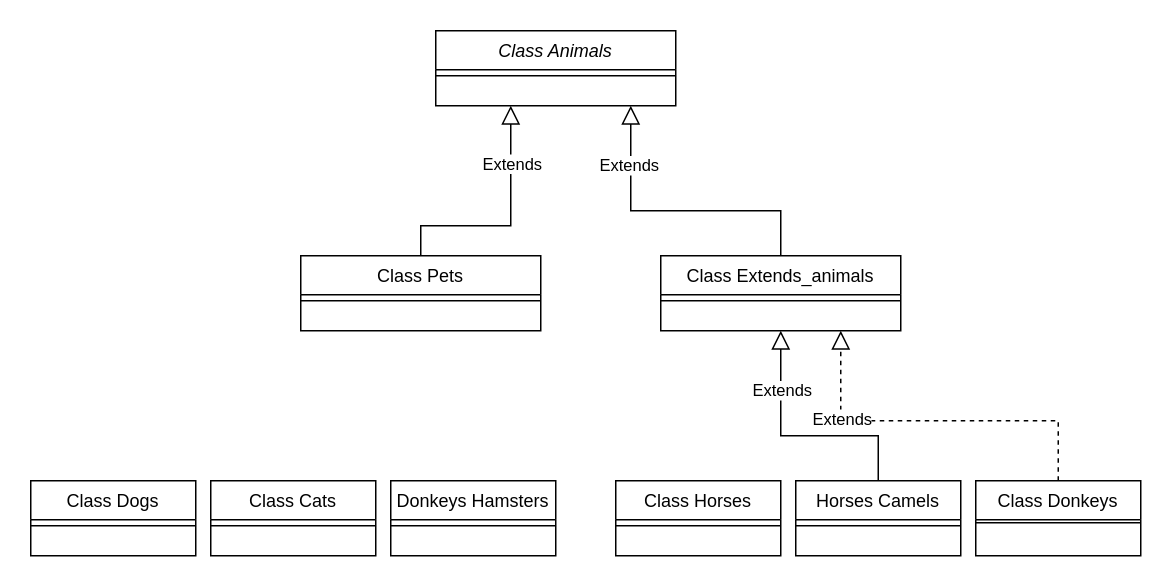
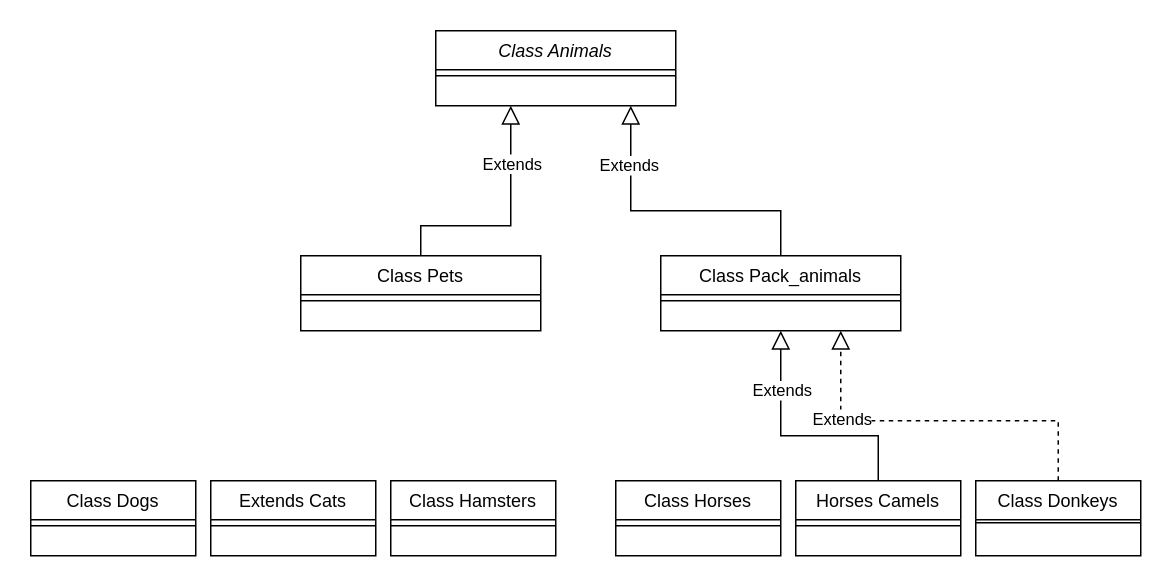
(780, 276) -> (780, 276)
(293, 501) -> (293, 501)
(473, 501) -> (473, 501)
